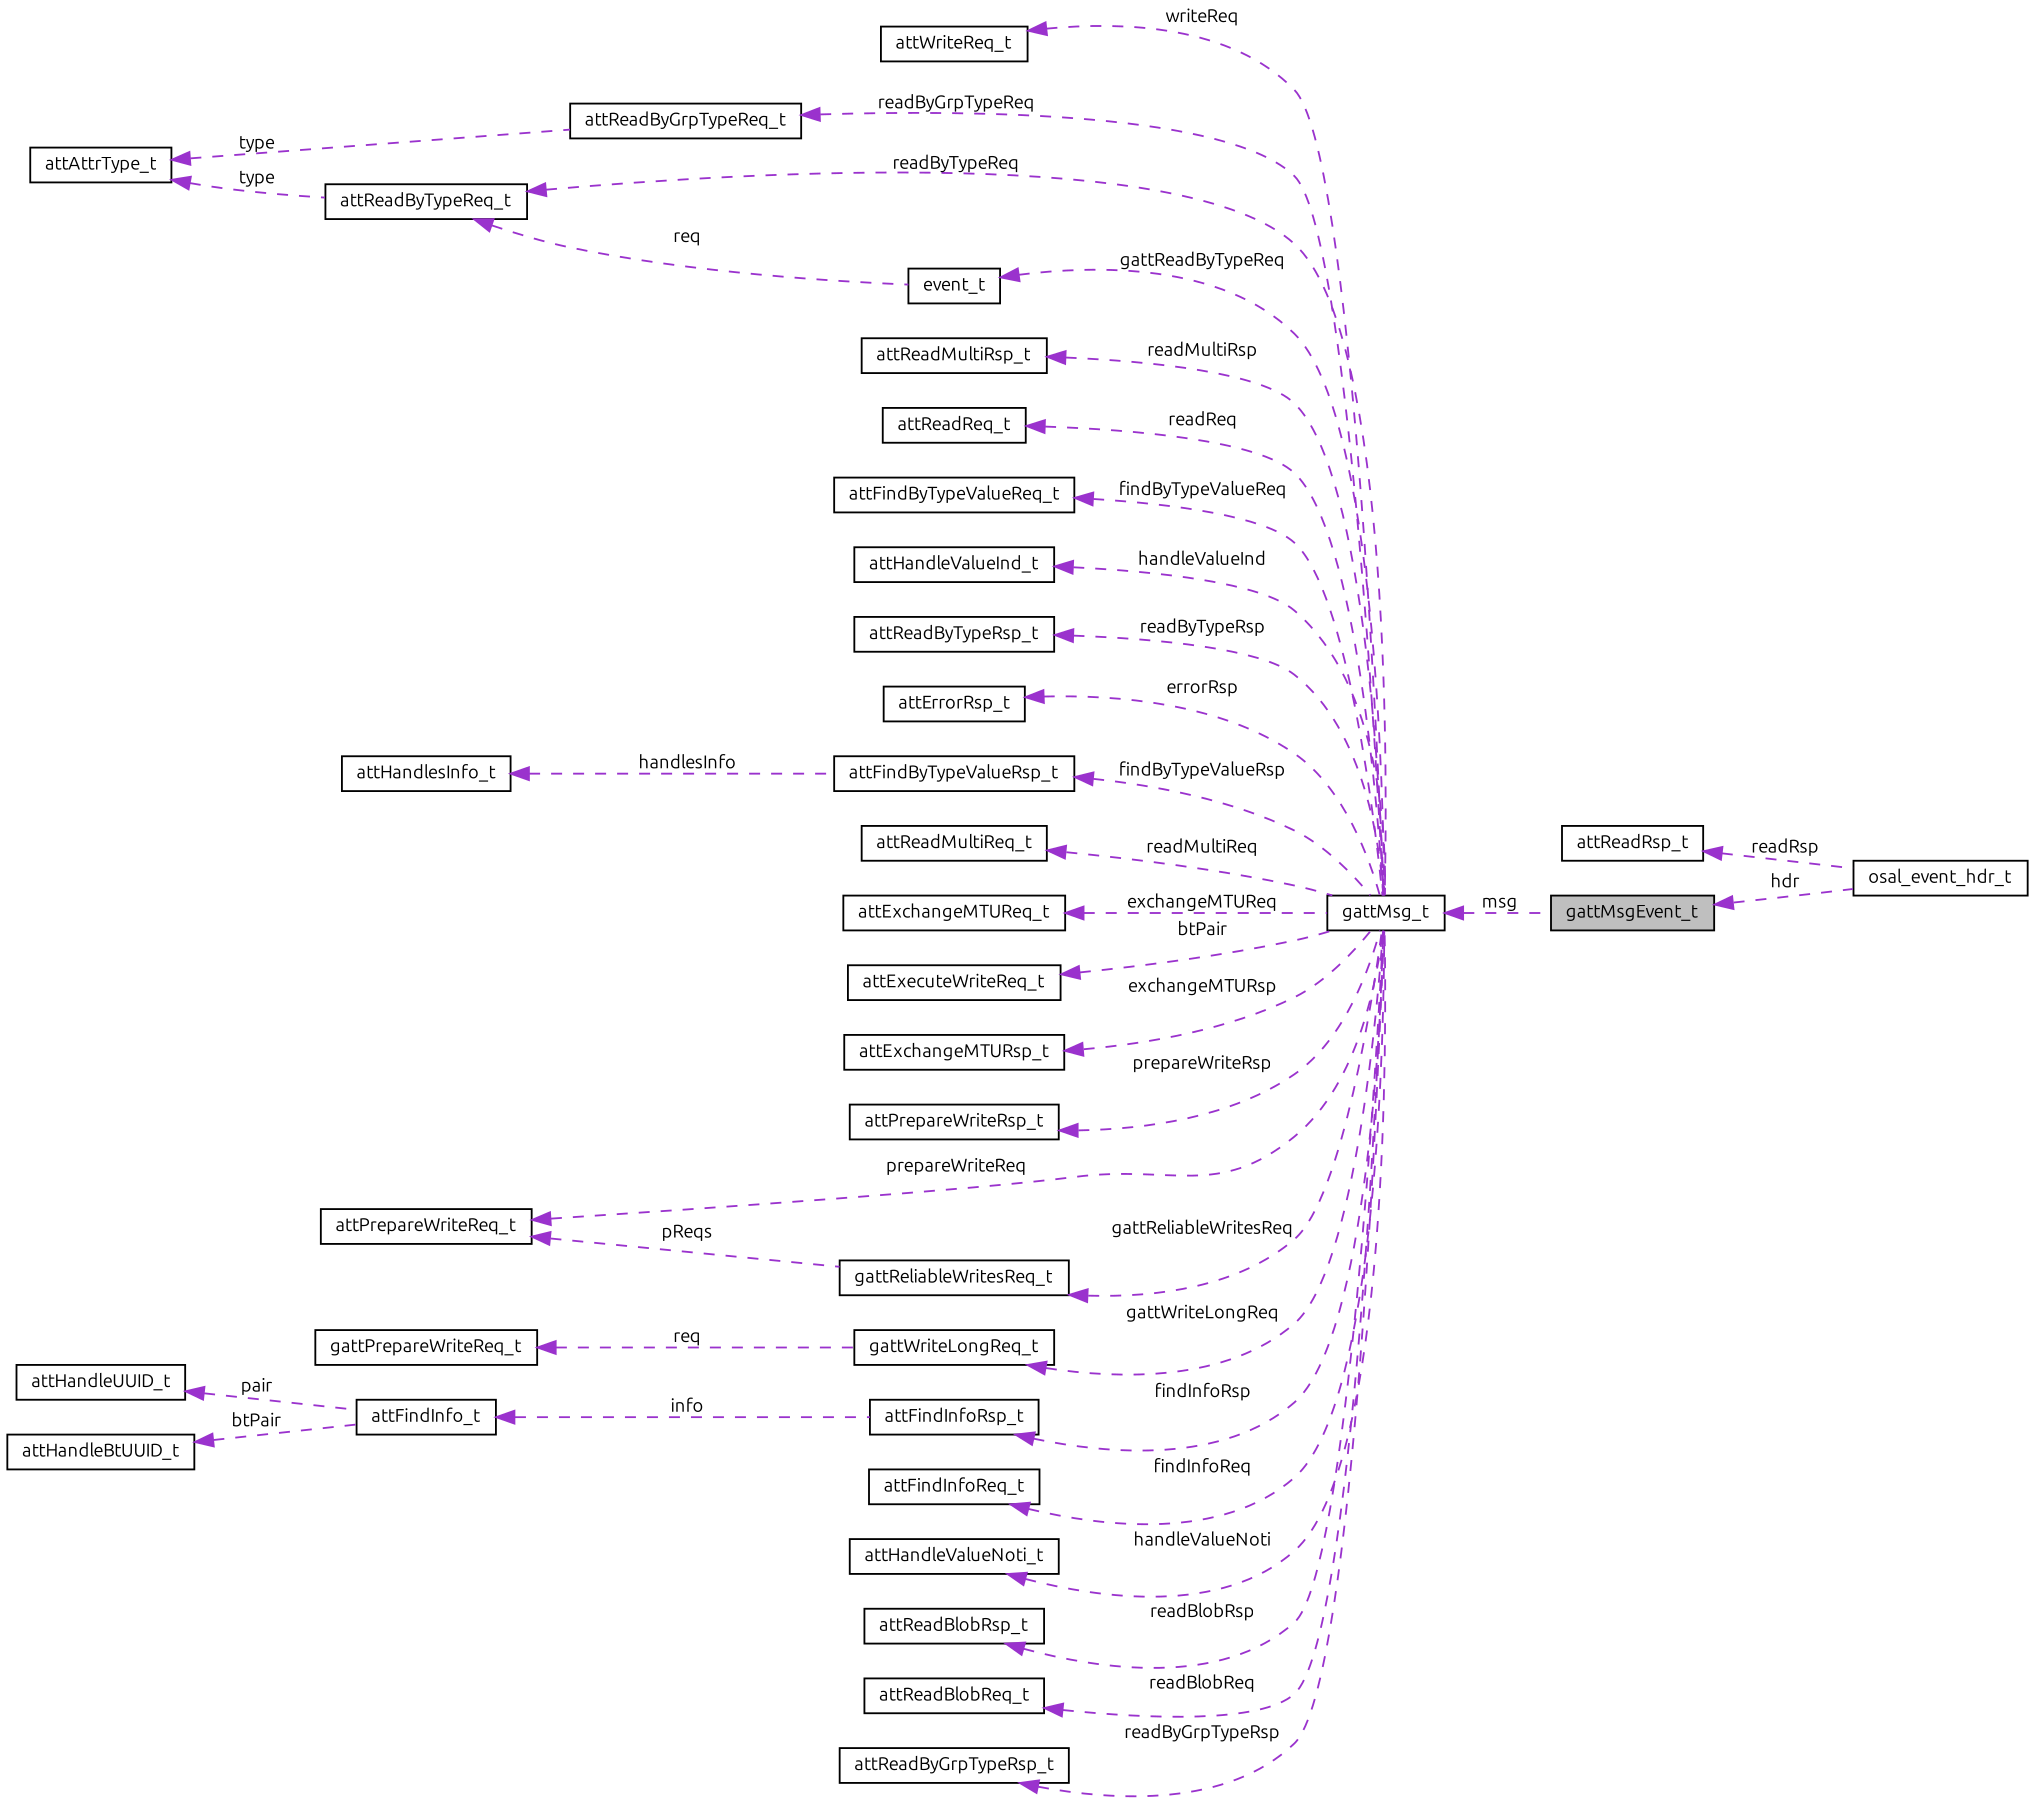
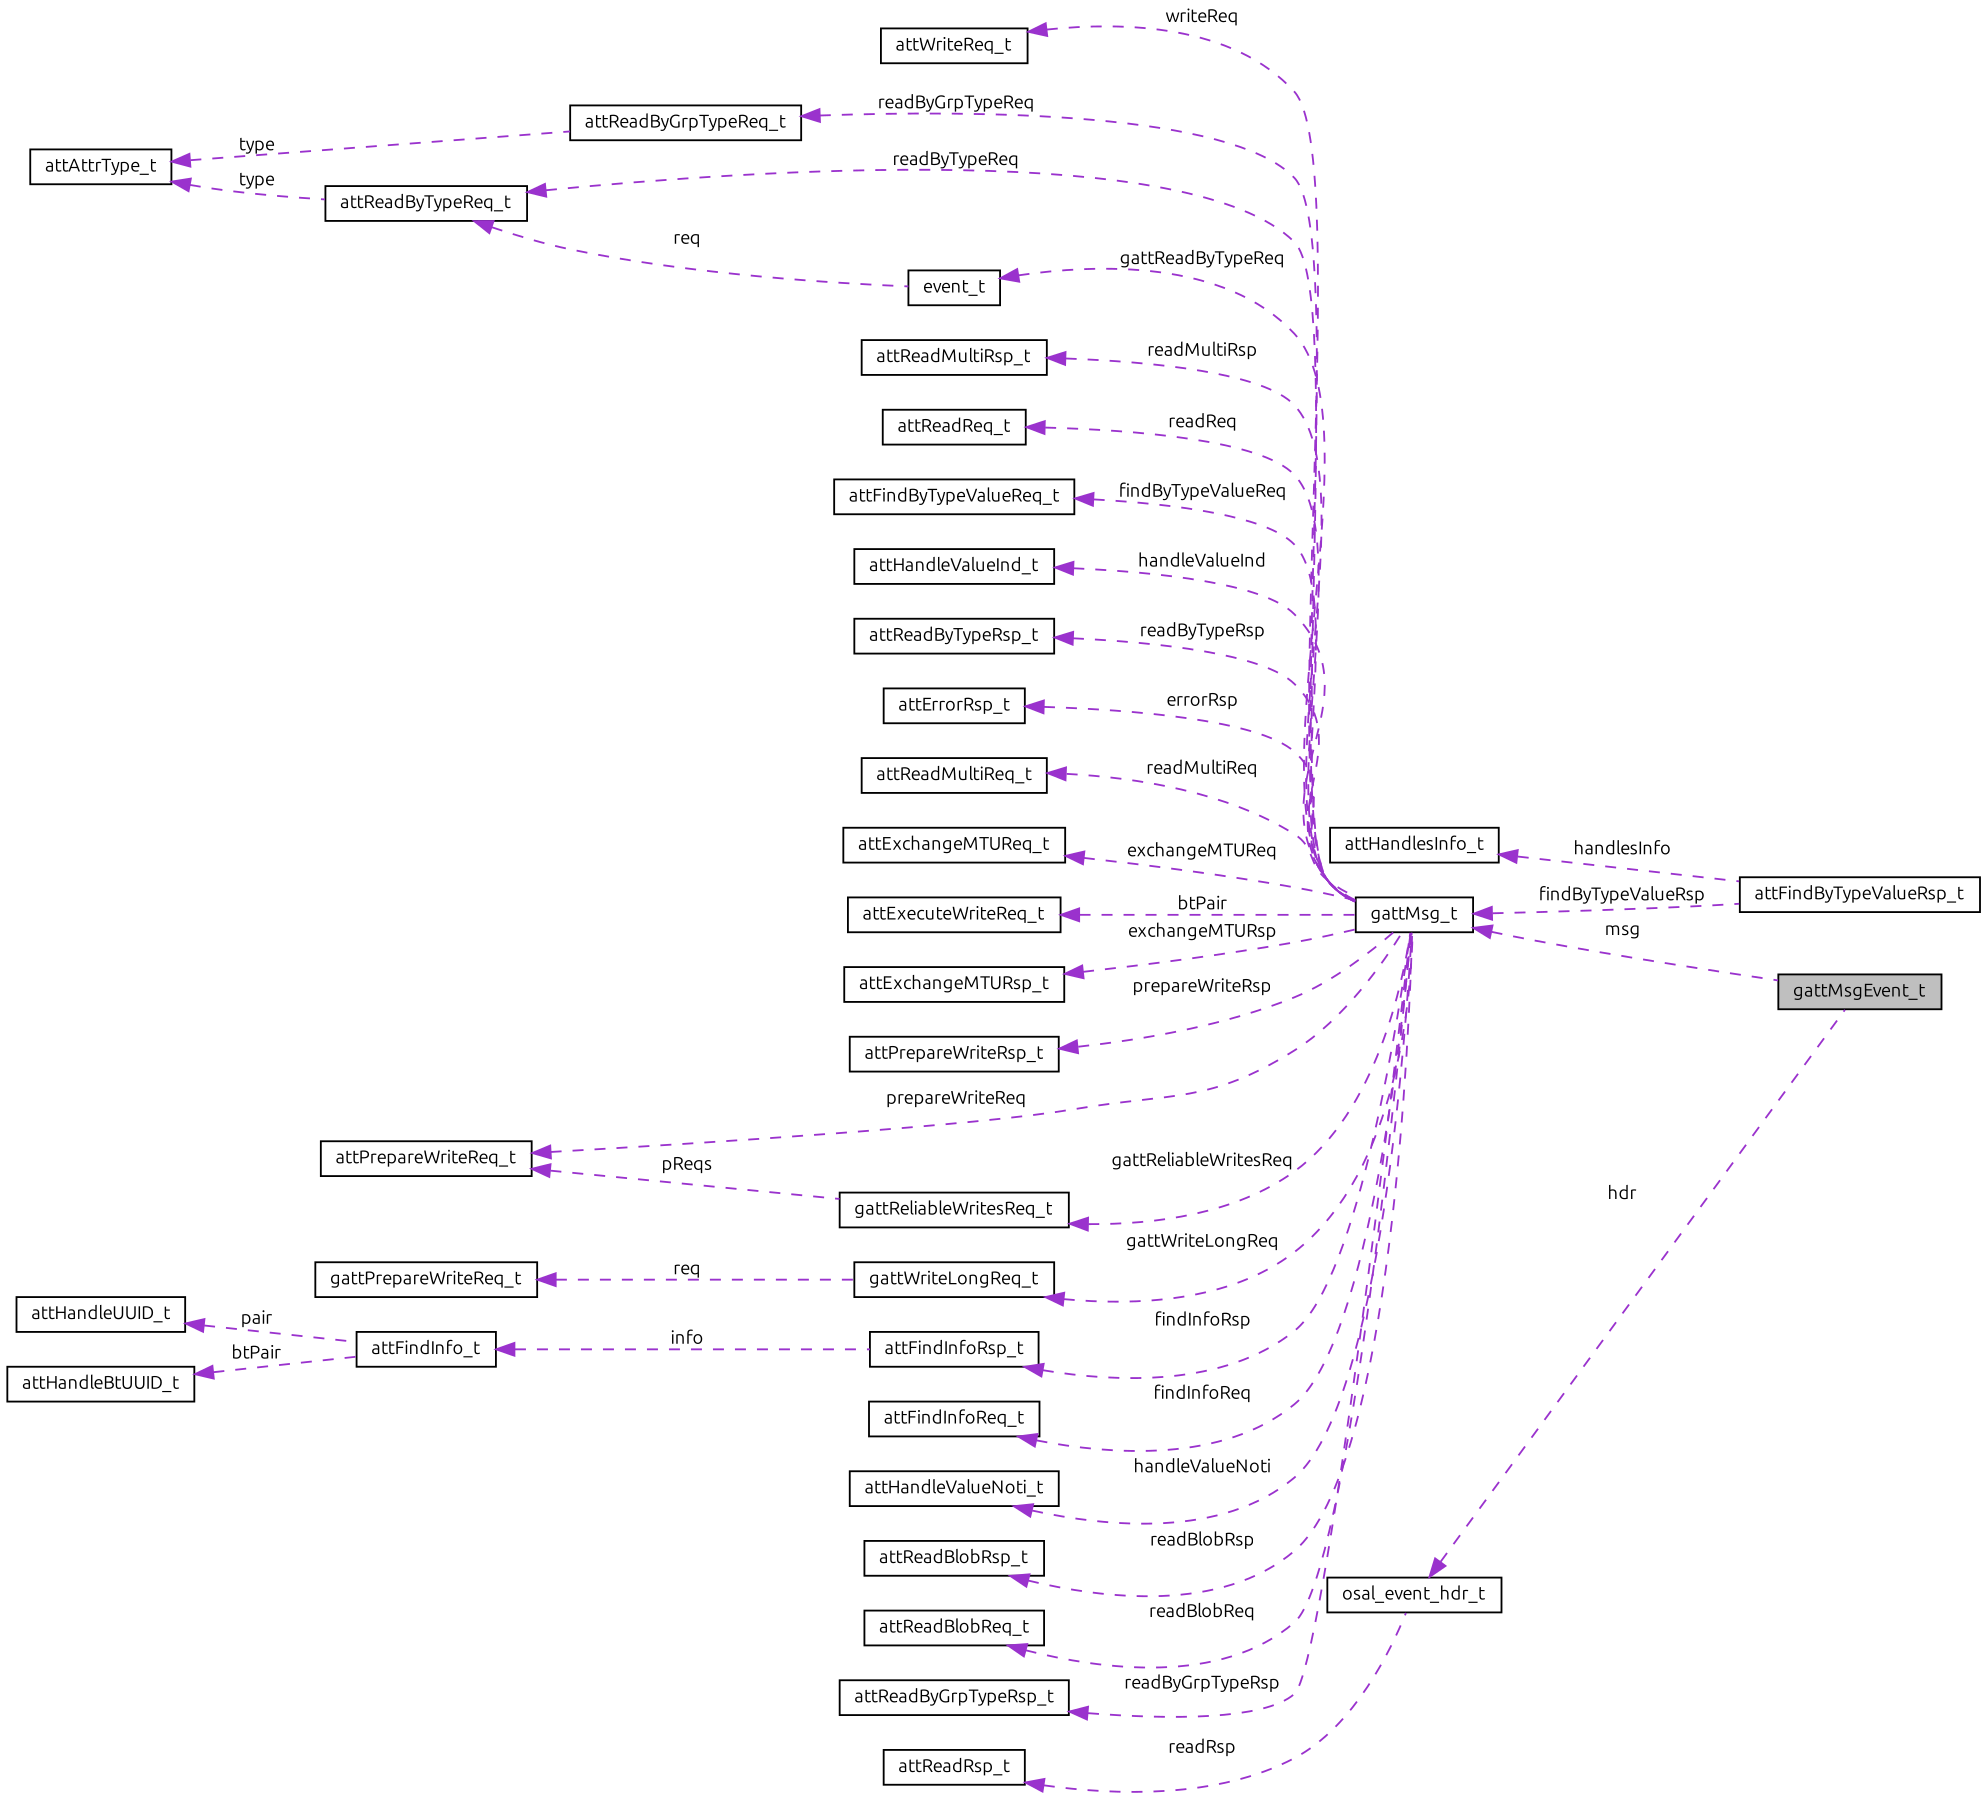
(1244, 810) -> (1616, 910)
(1793, 896) -> (1643, 1286)
